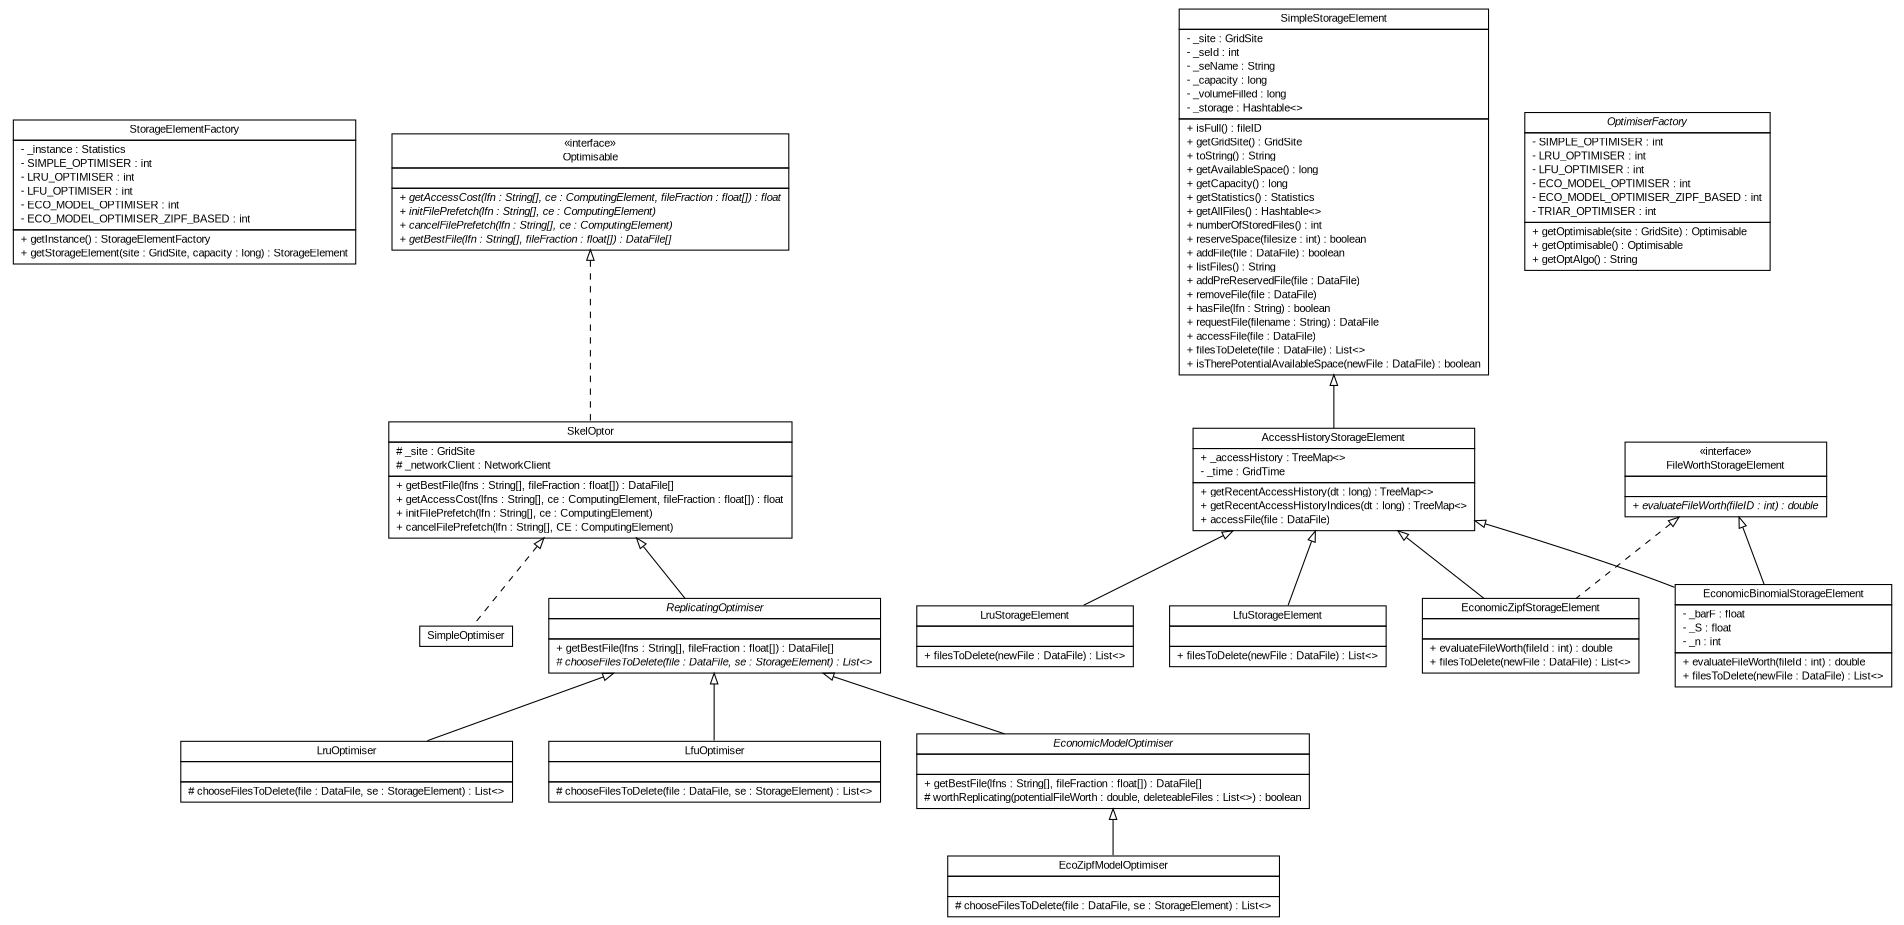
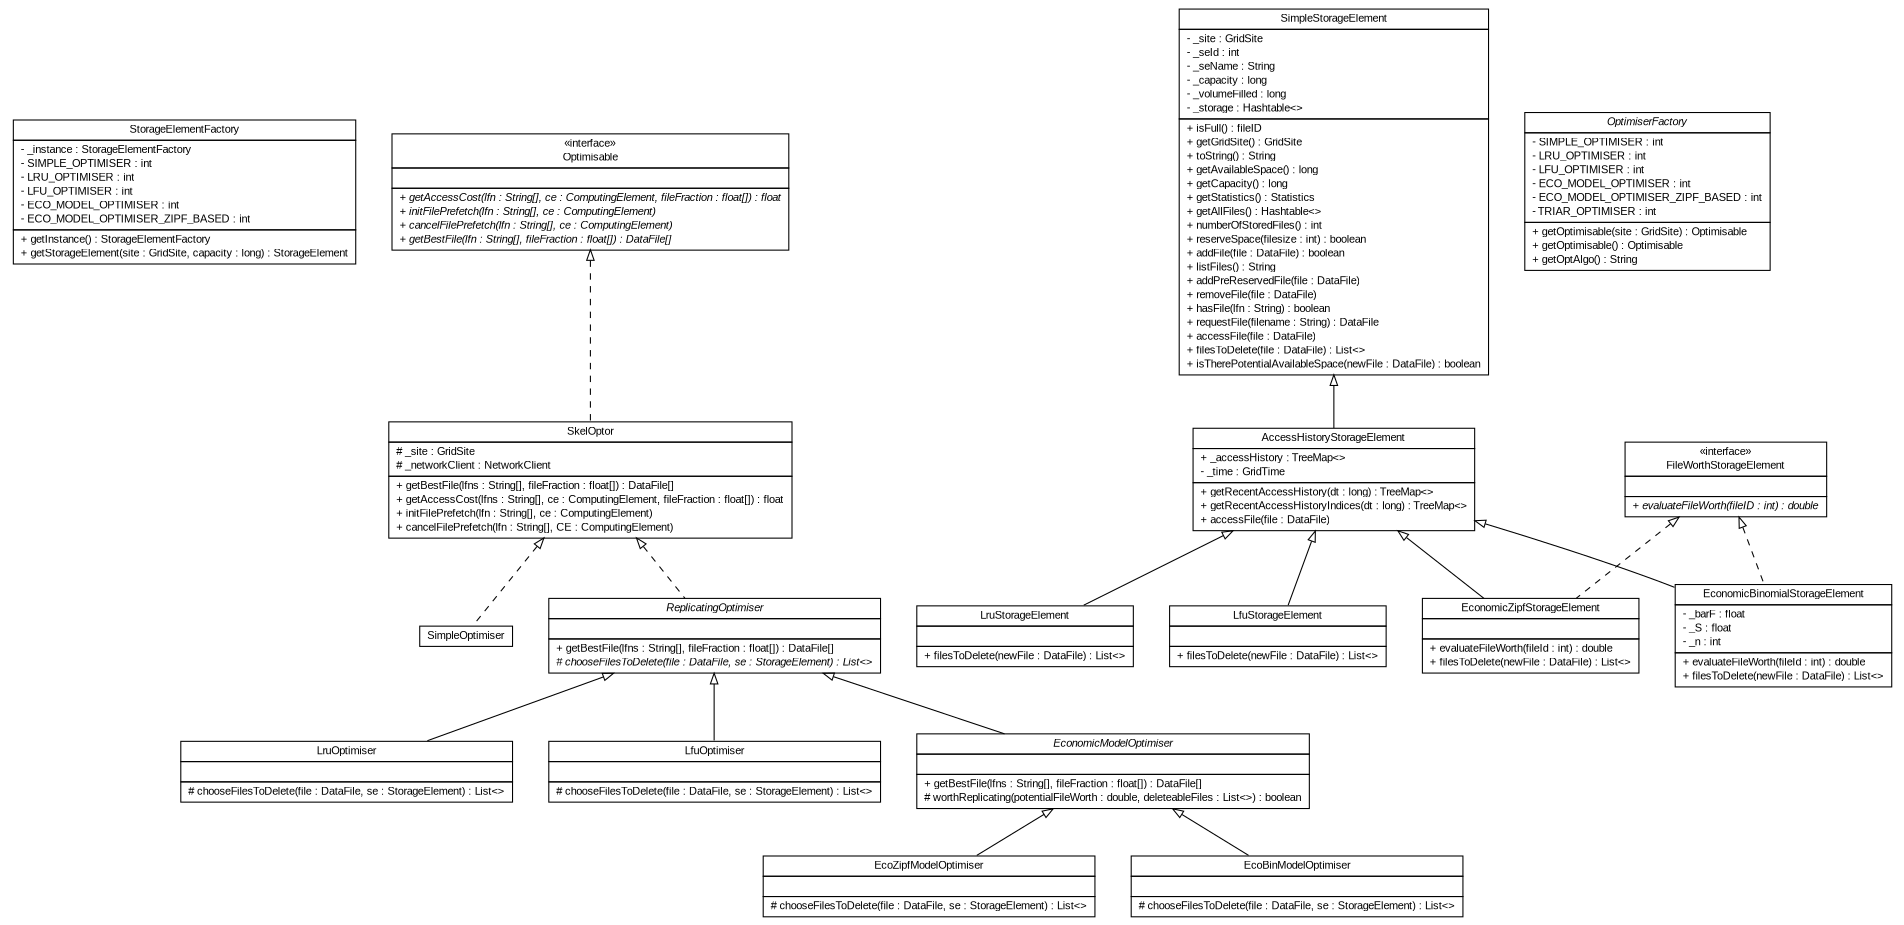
(74, 150) -> (106, 150)
(1753, 556) -> (1753, 556)
(664, 572) -> (664, 572)
none -> (1297, 886)
